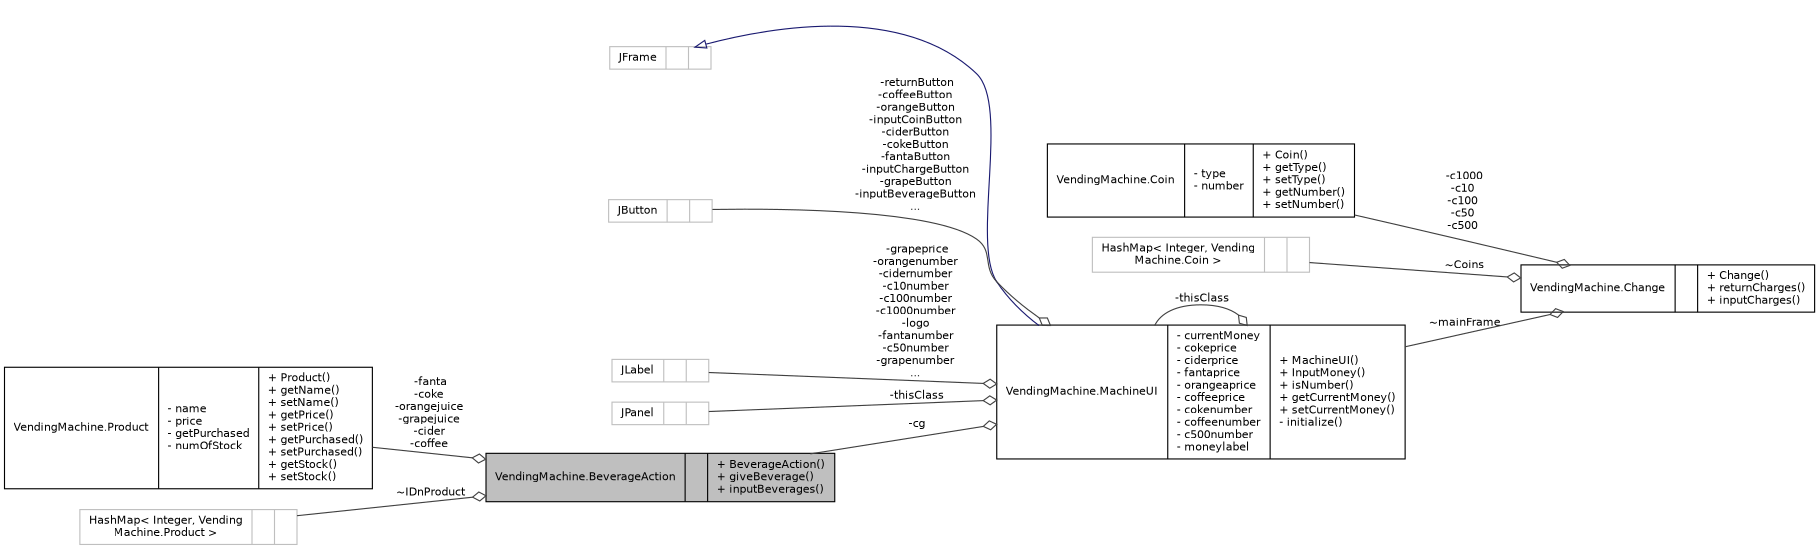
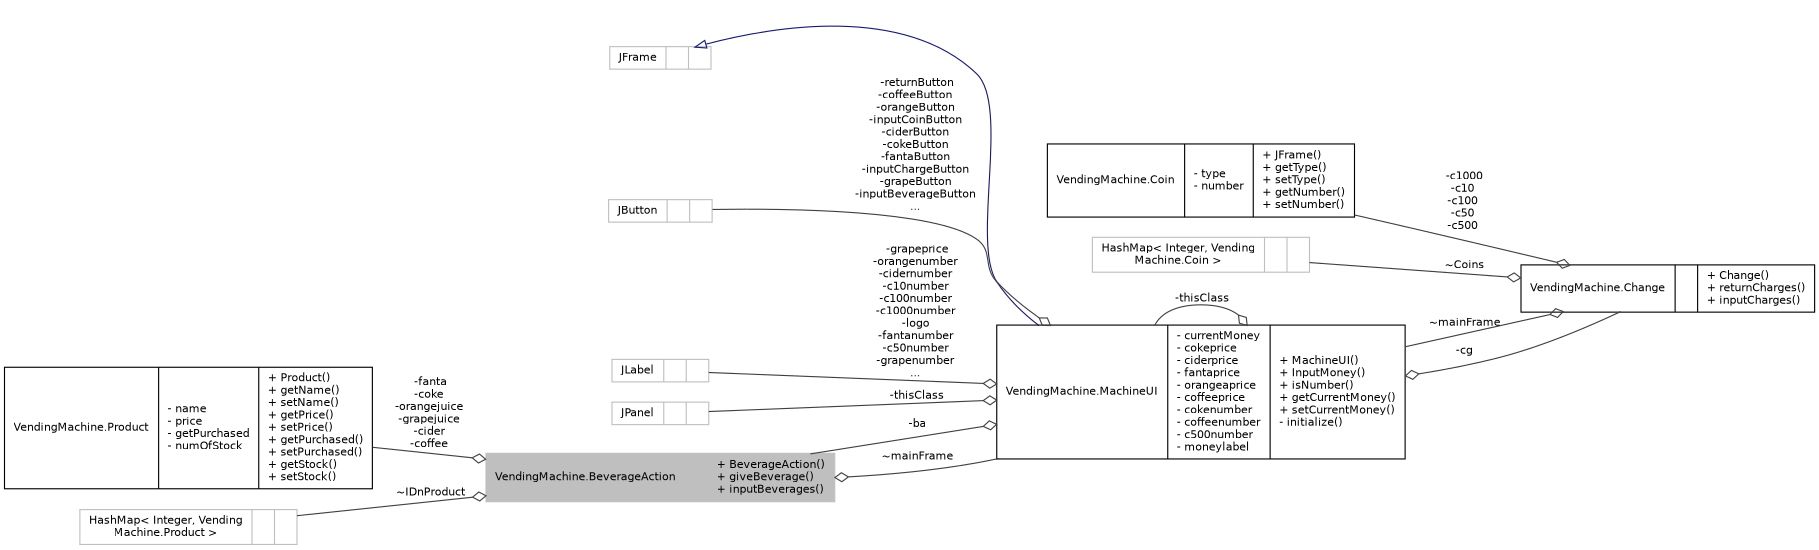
(1285, 155) -> (1292, 155)
none -> (1522, 351)
(916, 424) -> (916, 424)
none -> (924, 470)
(660, 478) -> (660, 478)
